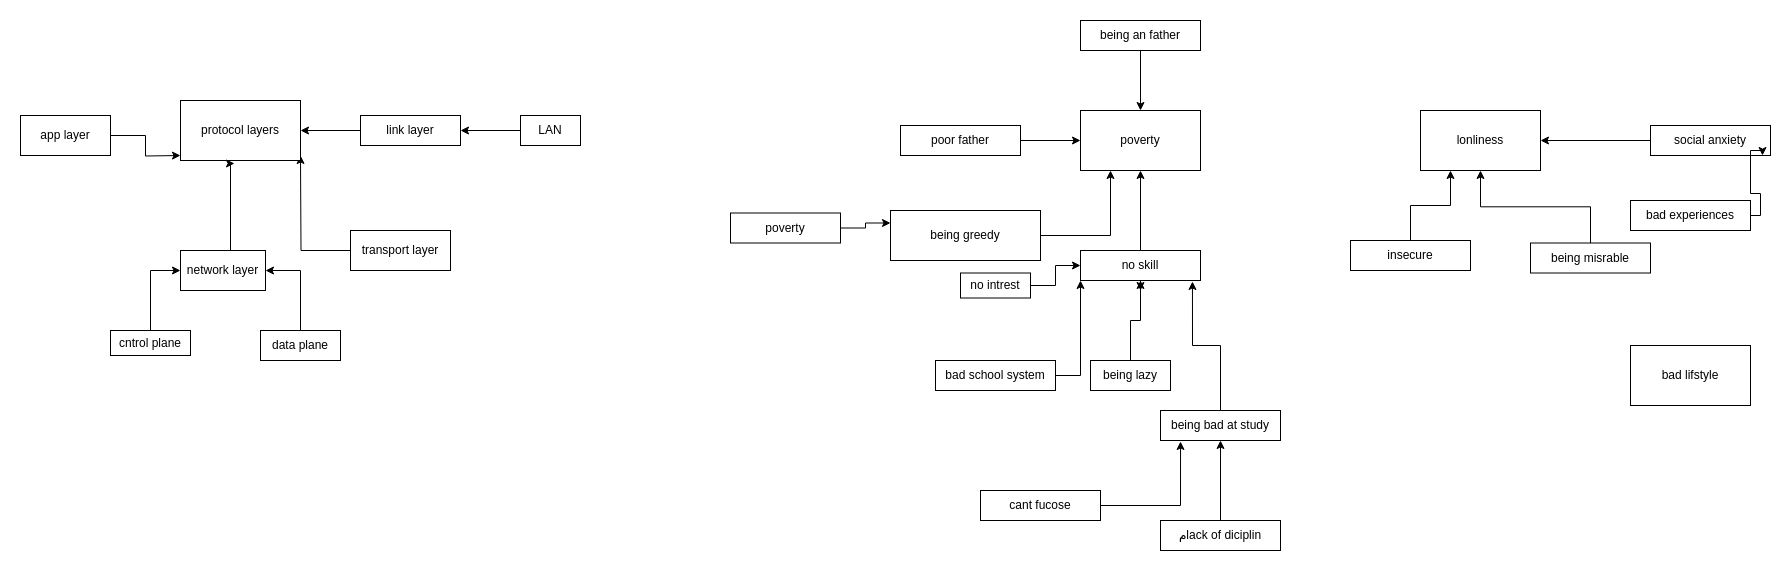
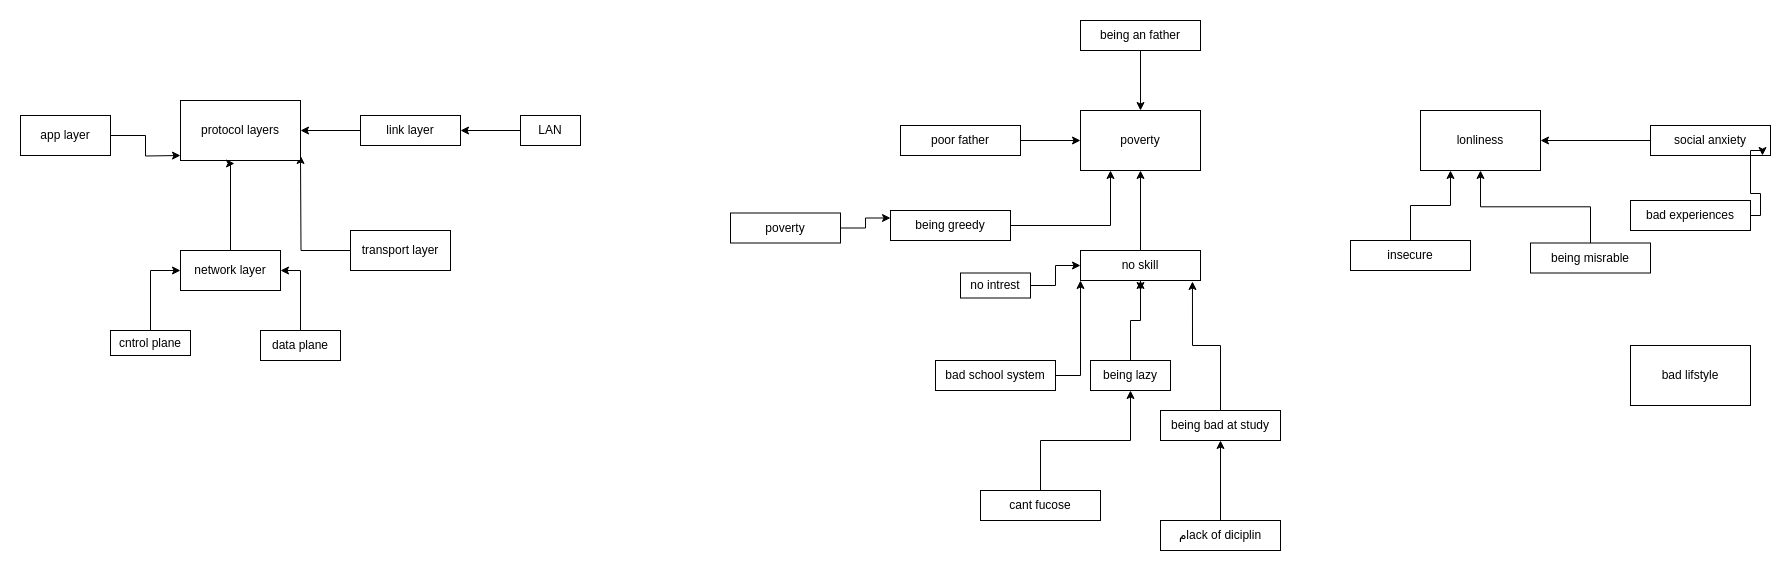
(966, 236) -> (951, 226)
(223, 271) -> (231, 271)
(1169, 506) -> (1082, 441)
